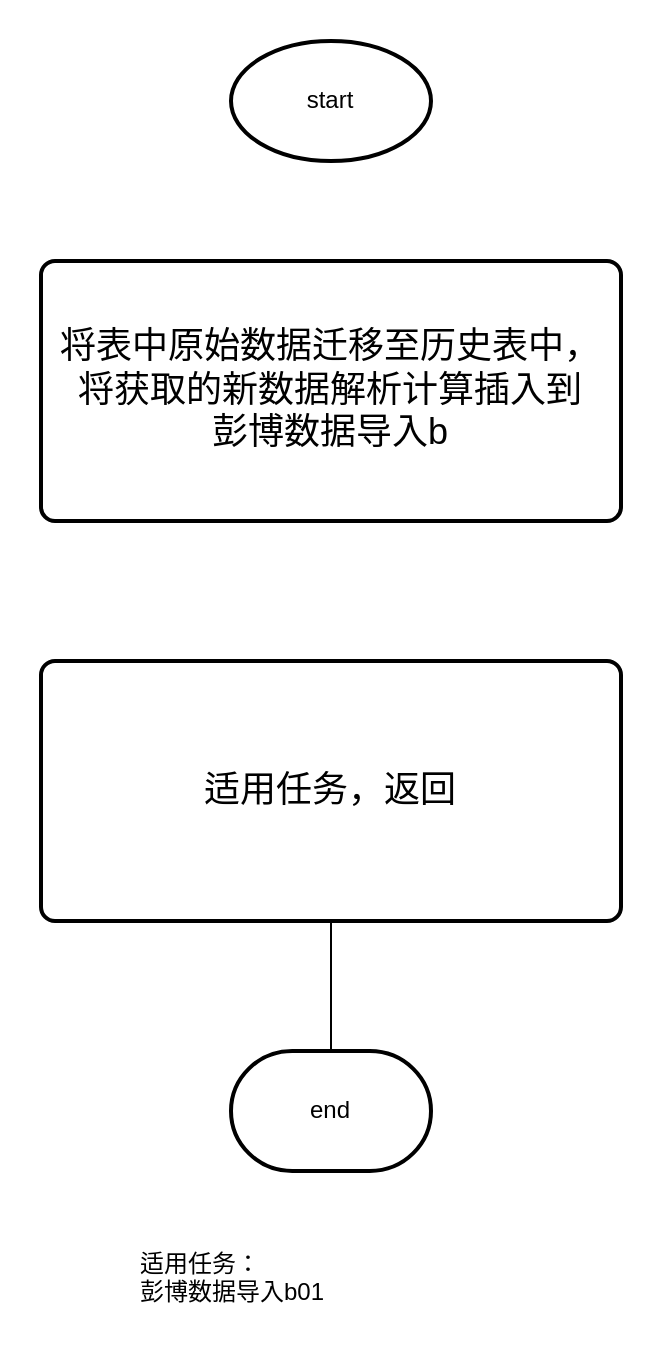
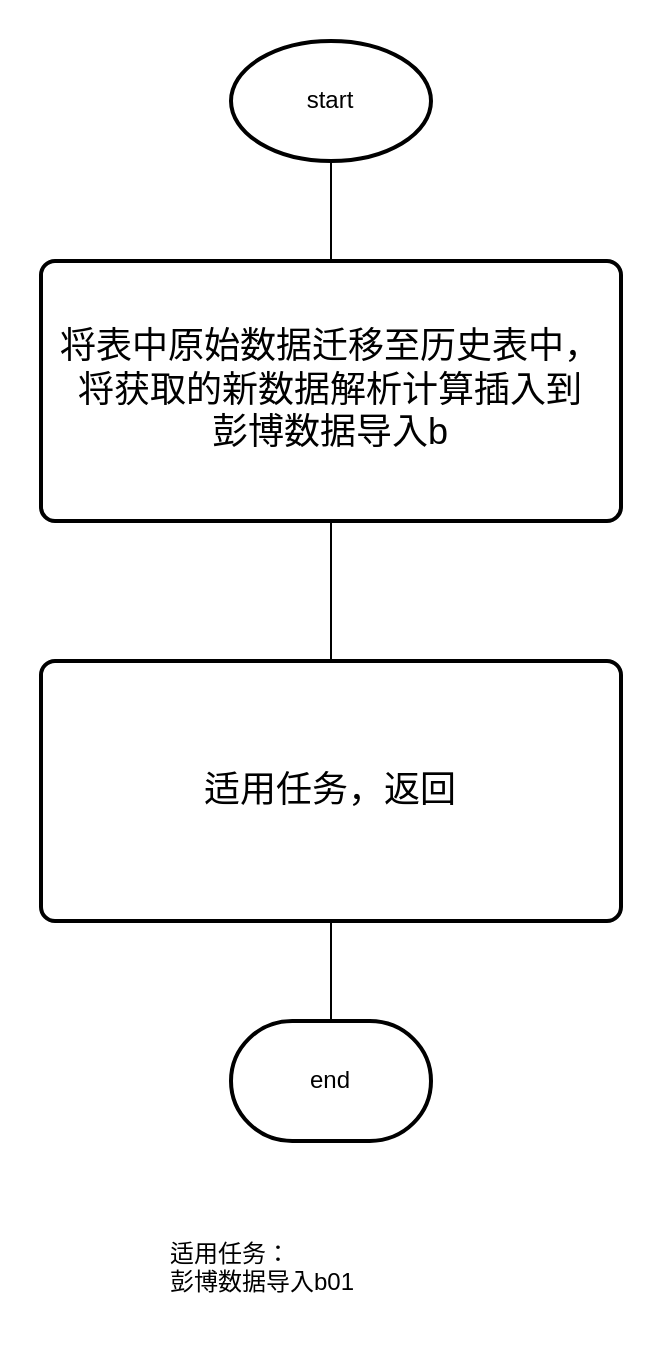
none -> (331, 211)
none -> (331, 591)
(331, 1111) -> (331, 1081)
(247, 1275) -> (277, 1265)
